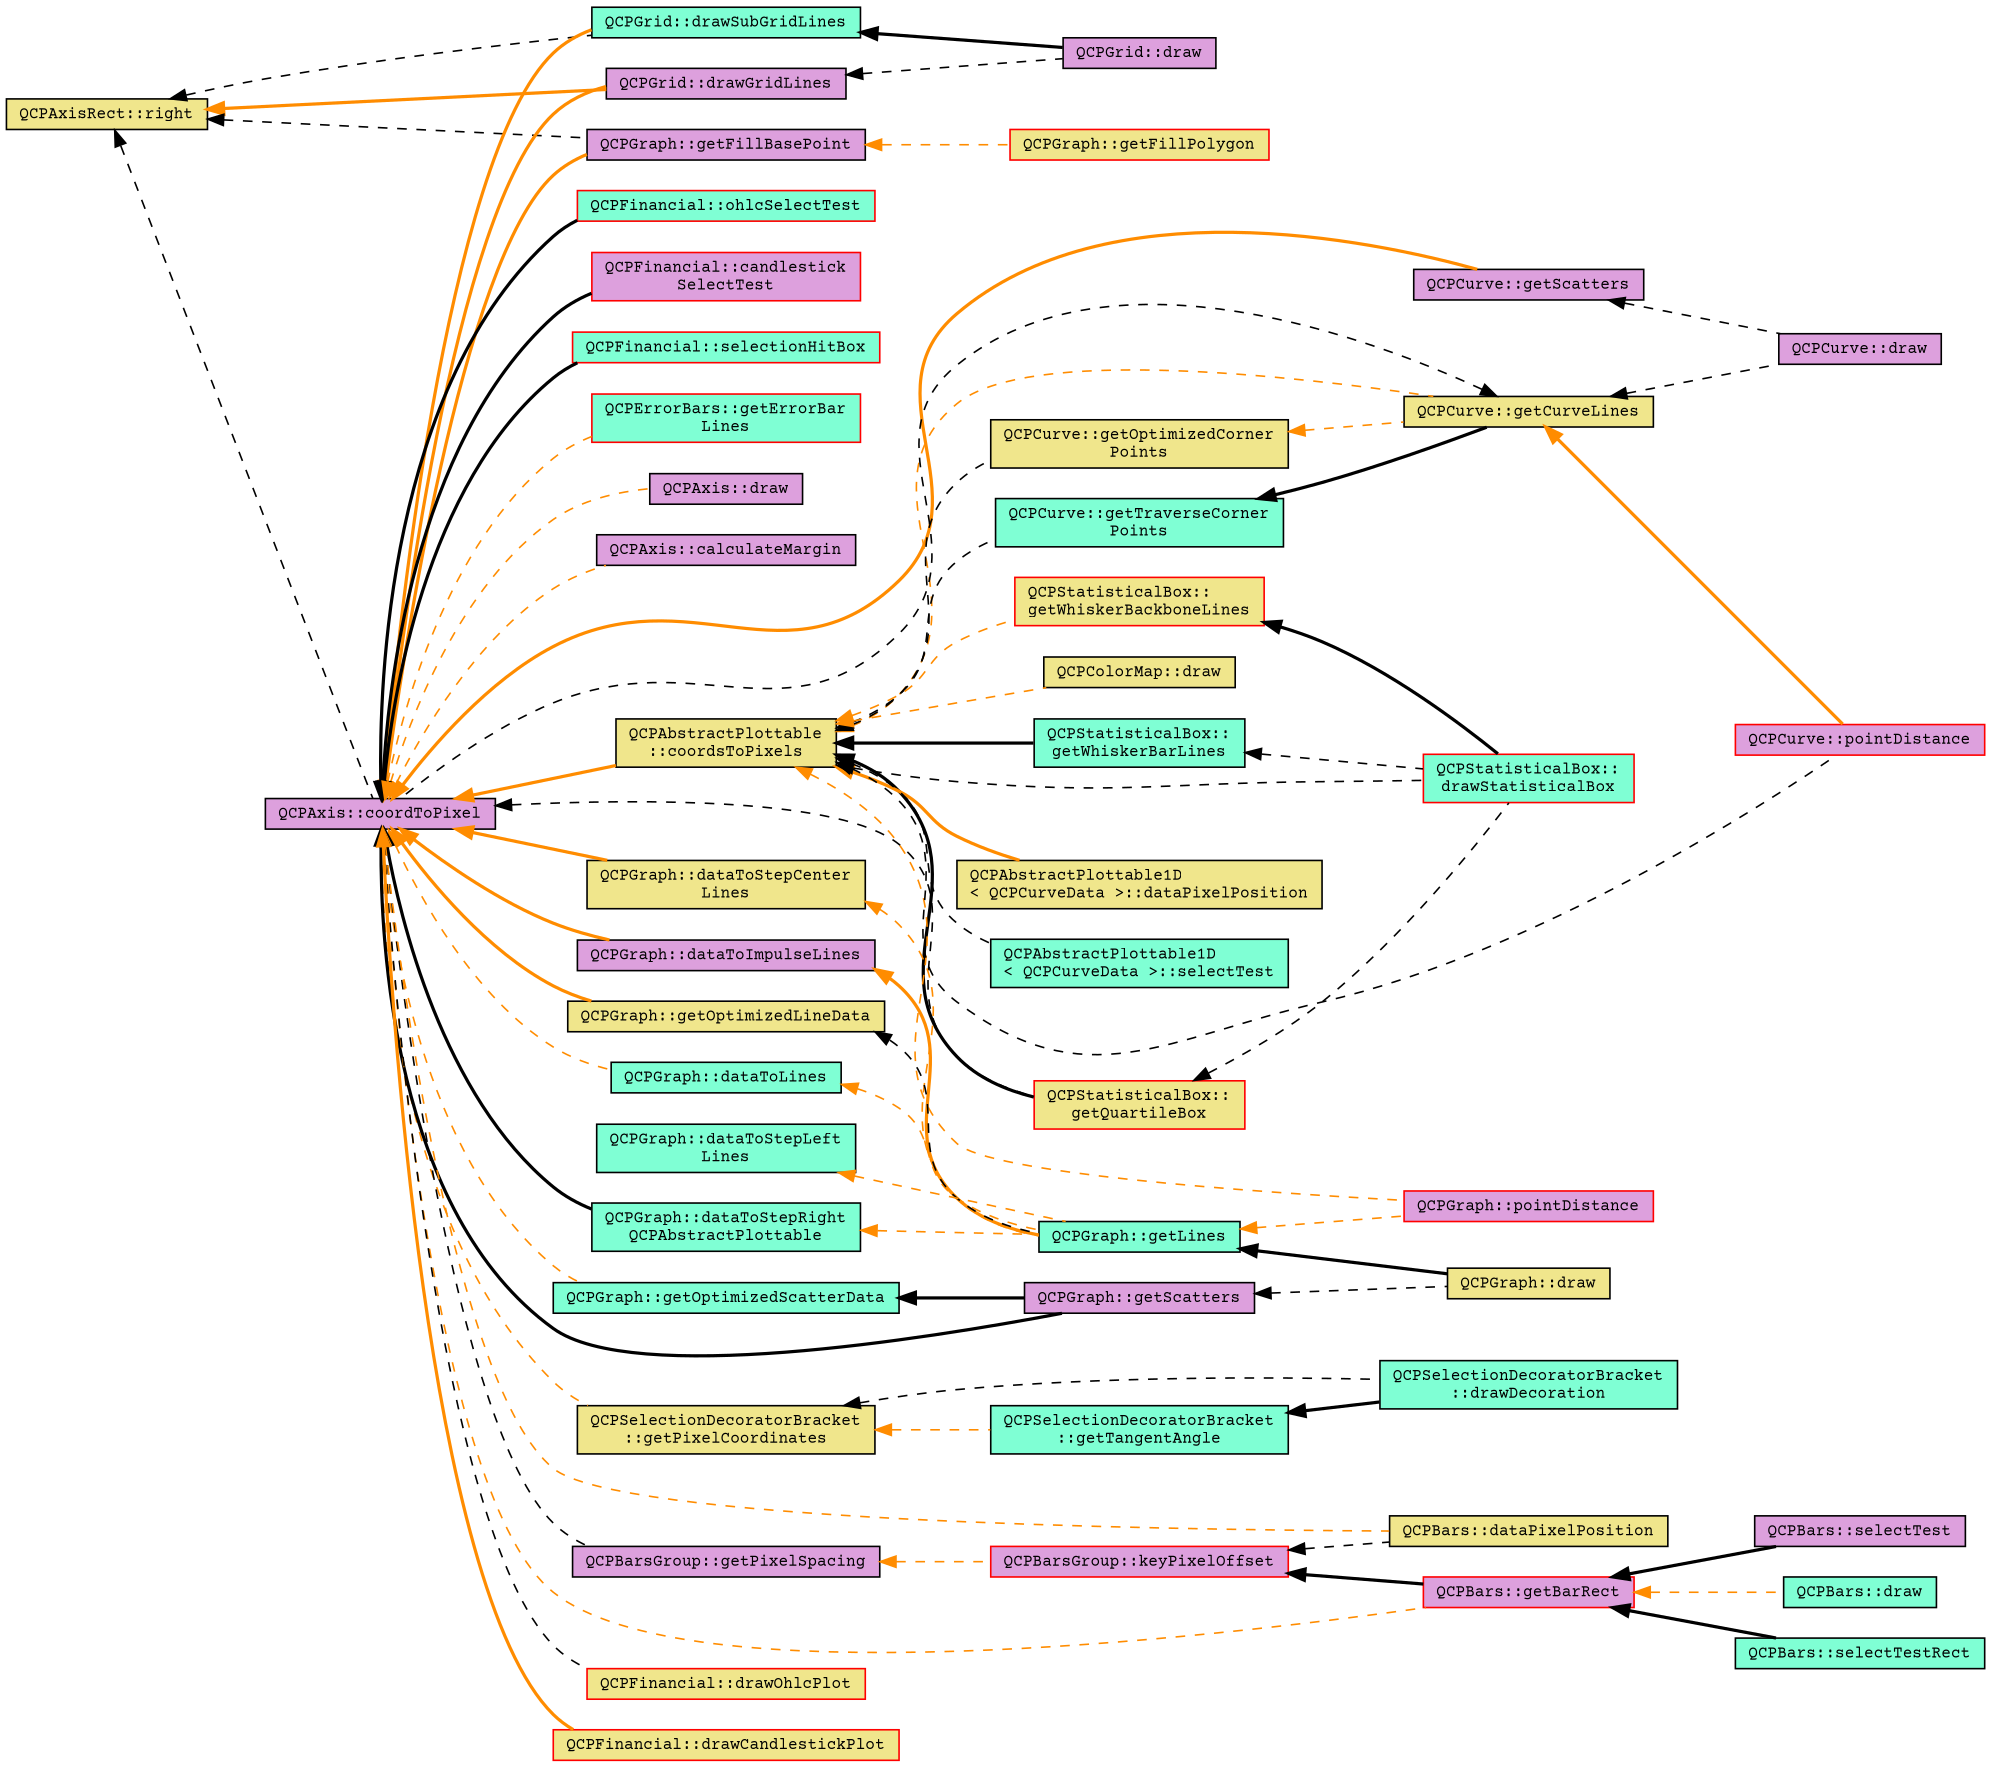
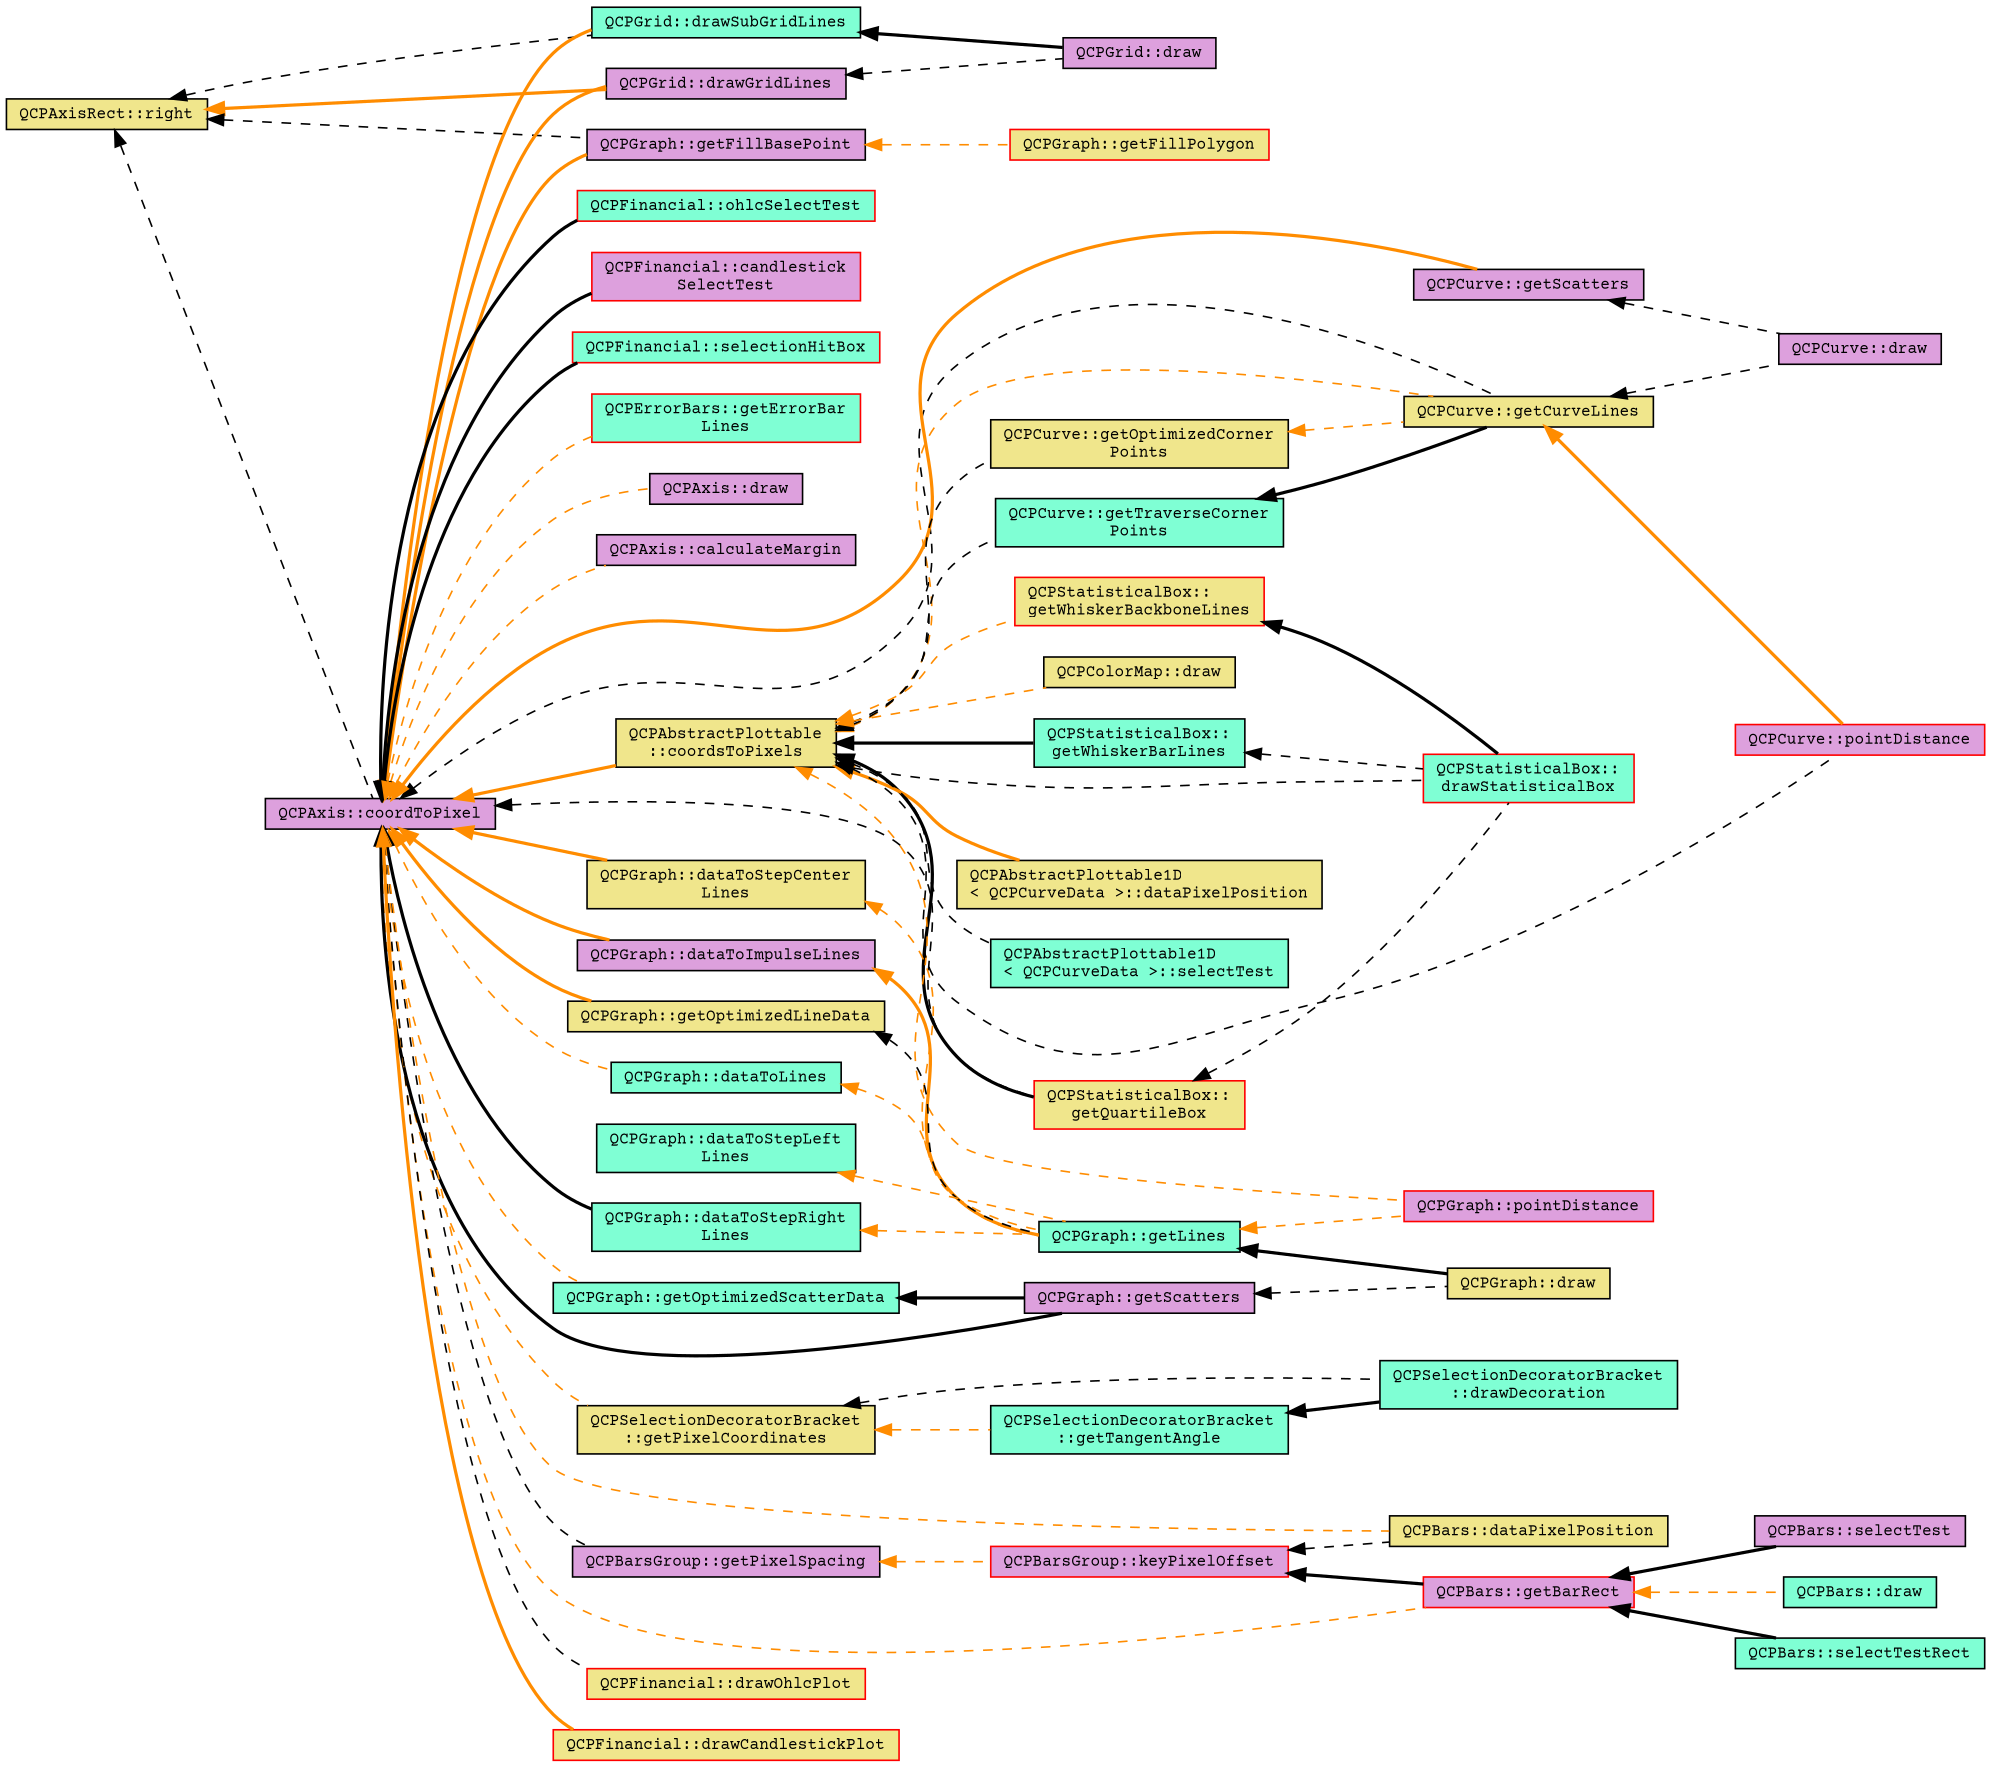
(932, 393) -> (943, 381)
(726, 1227) -> (726, 1227)
